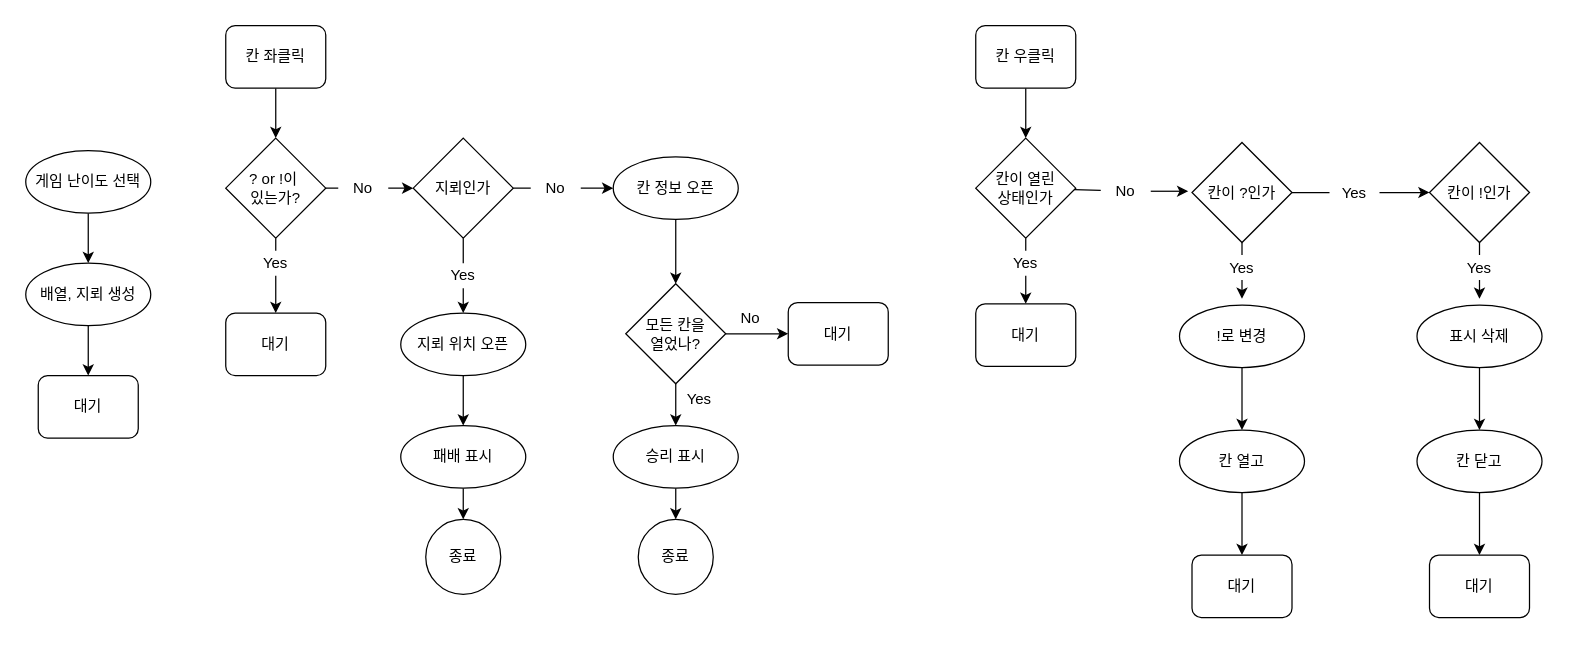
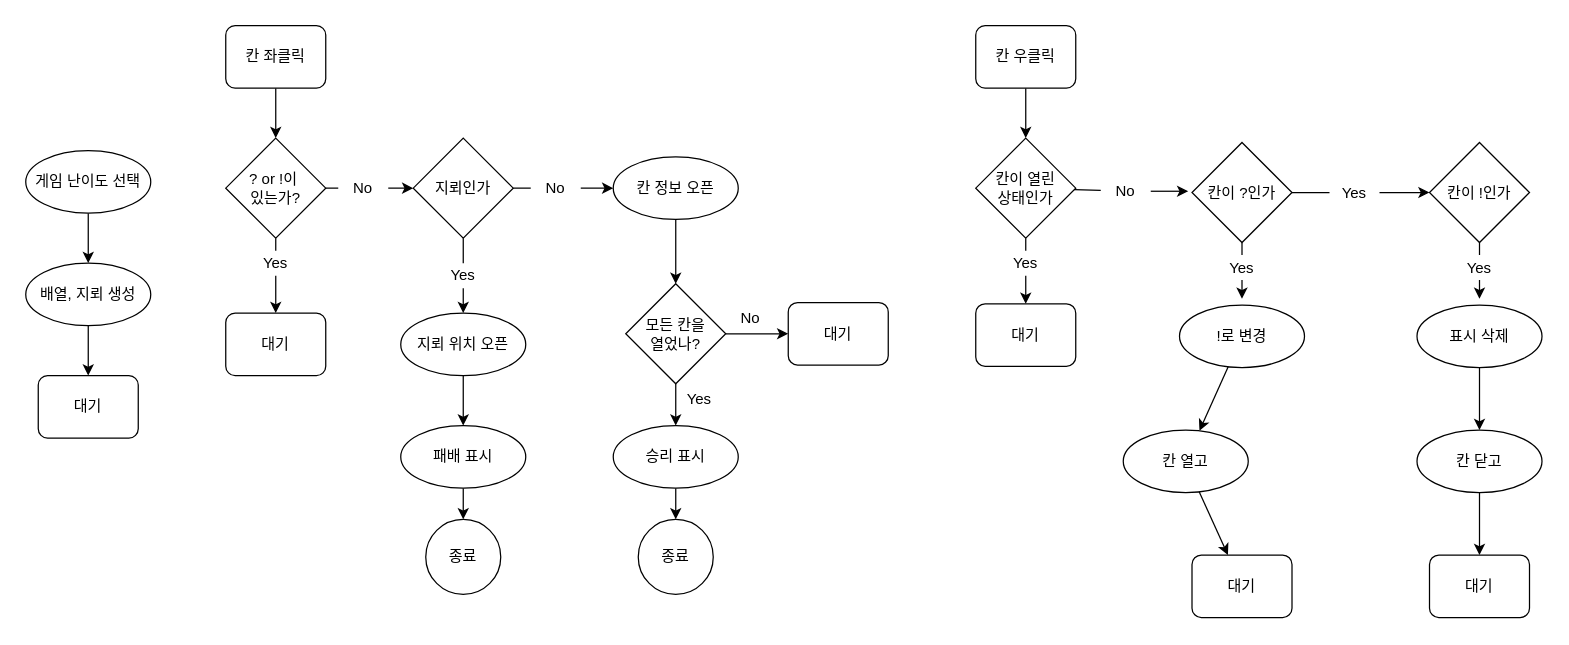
(1242, 461) -> (1186, 461)
